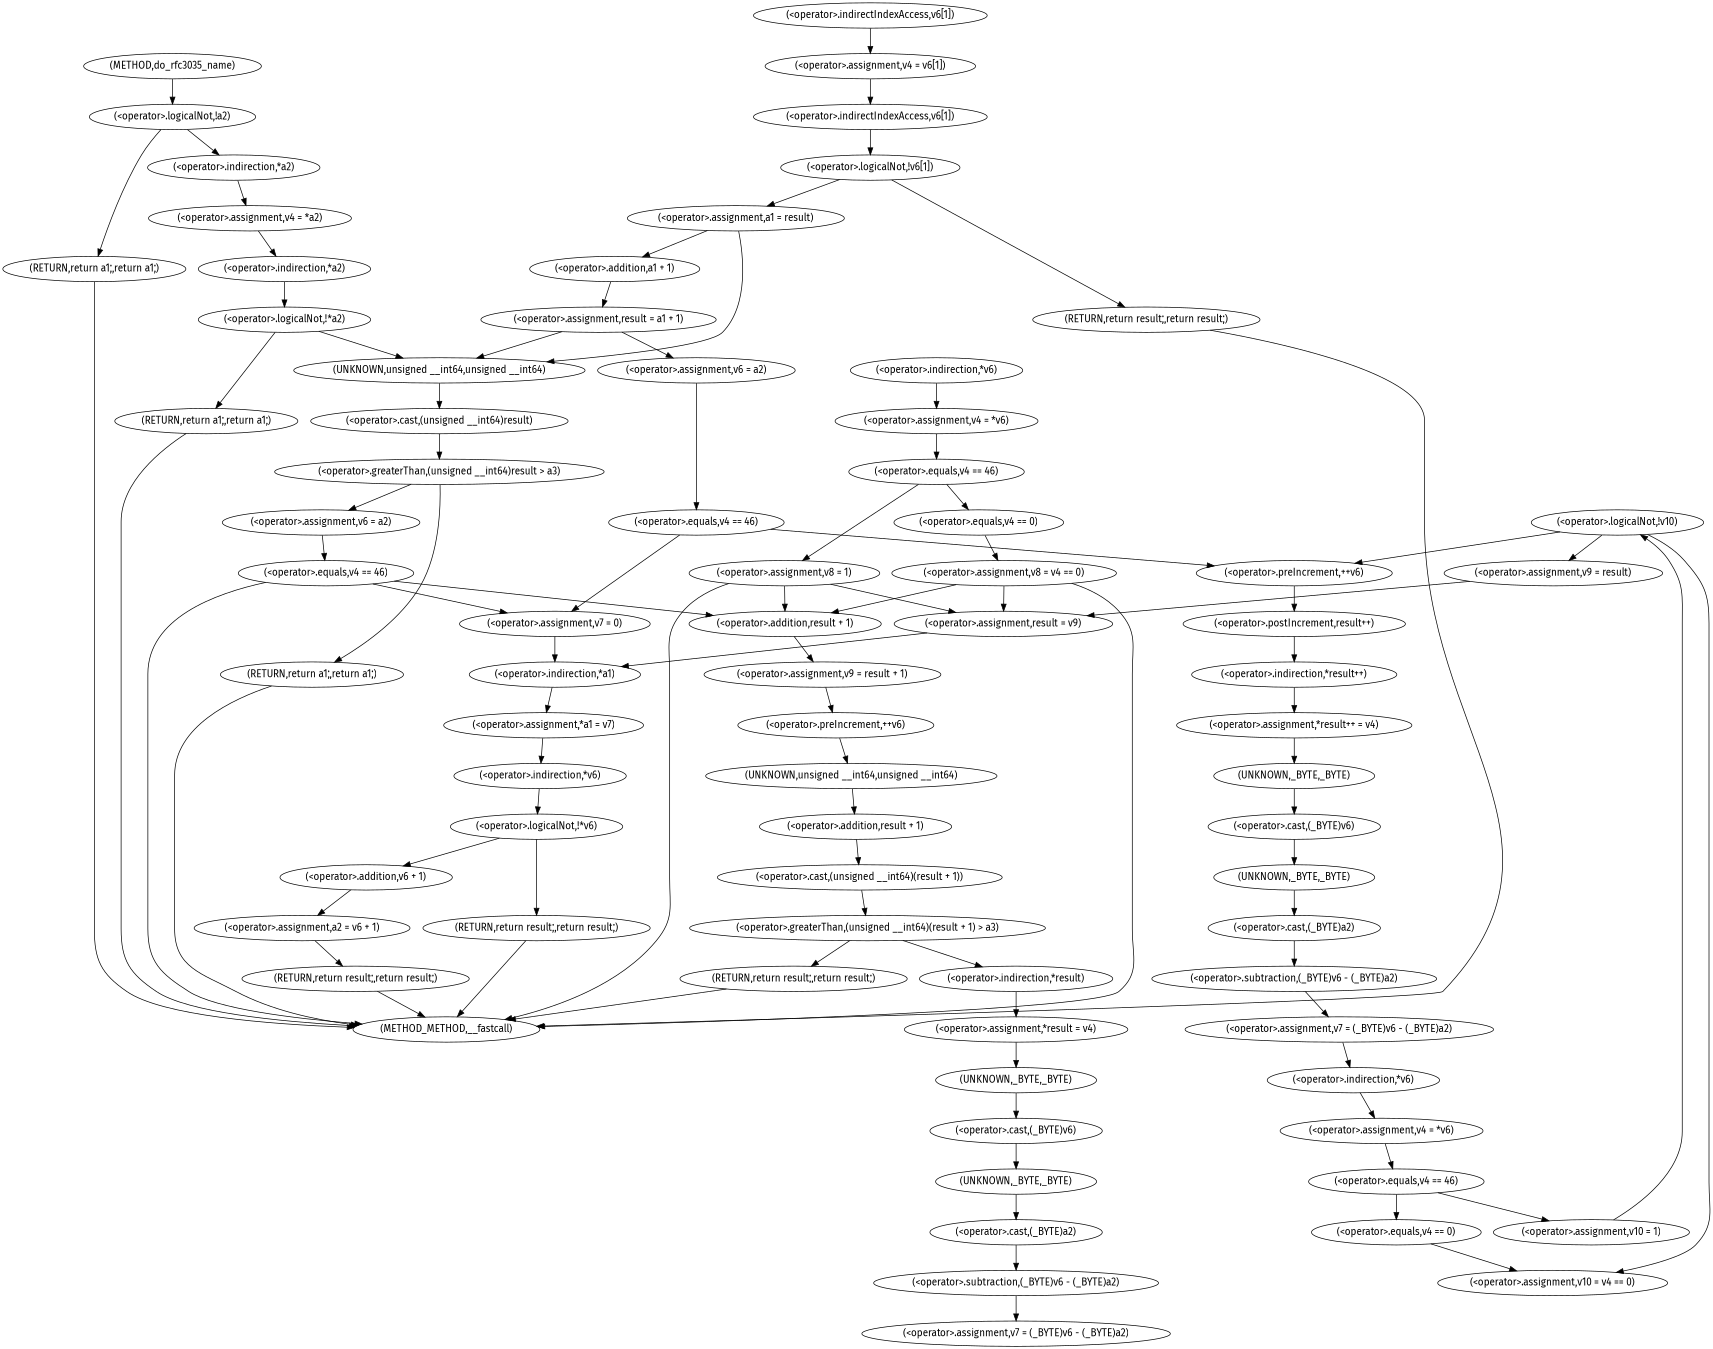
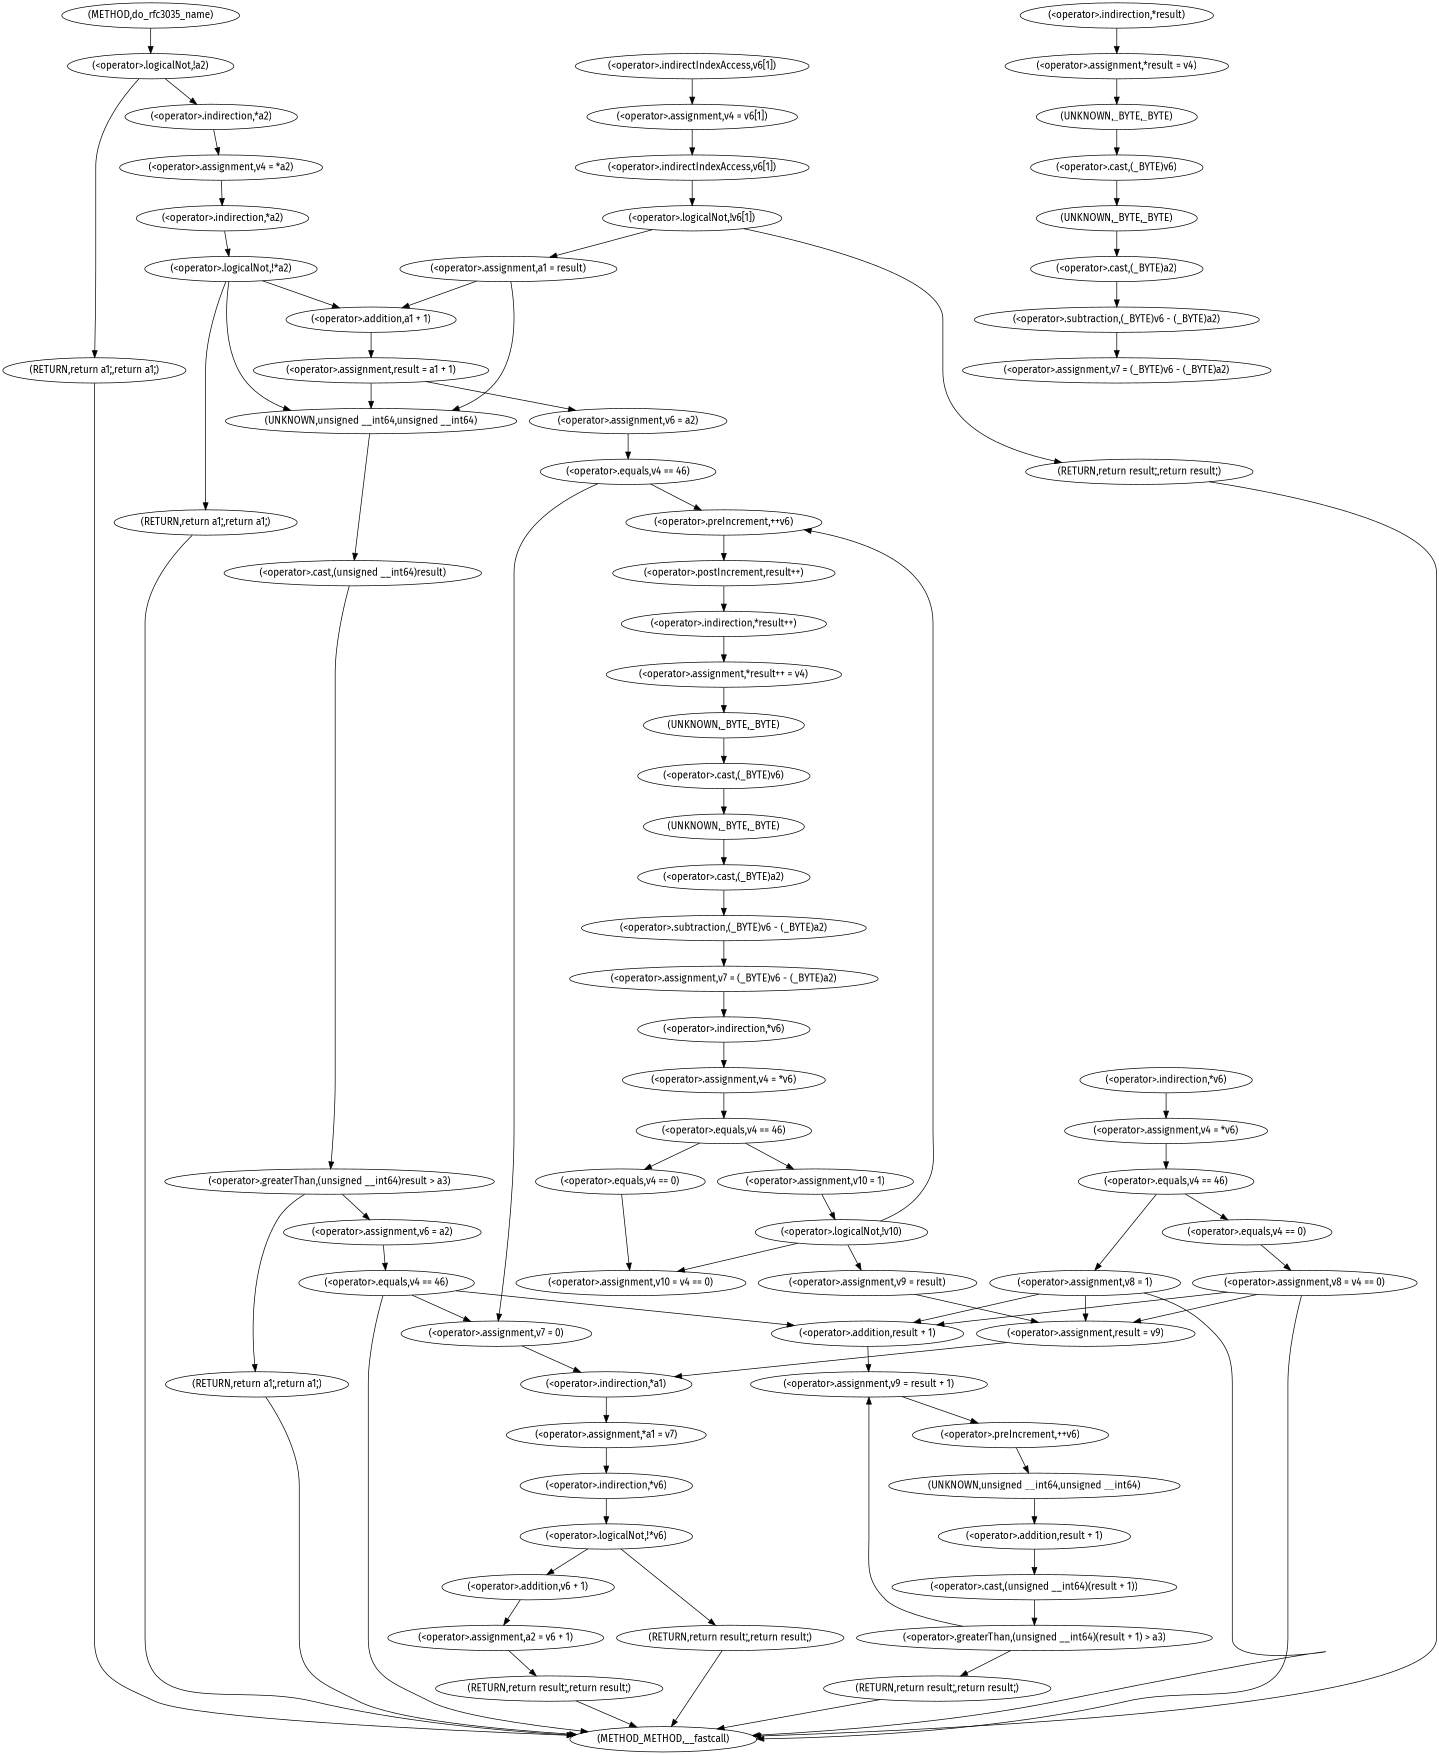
none -> (298, 293)
(939, 953) -> (869, 1546)
